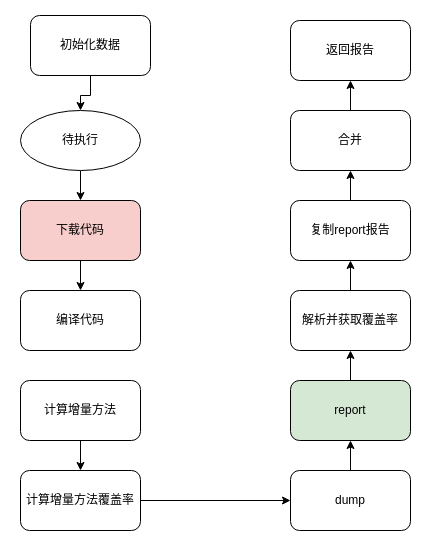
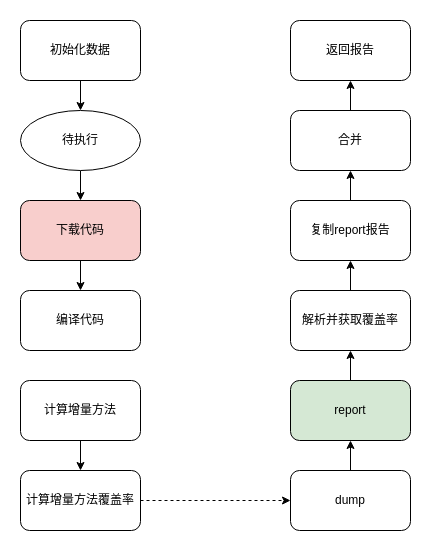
(91, 46) -> (81, 51)
(213, 501) -> (213, 501)
